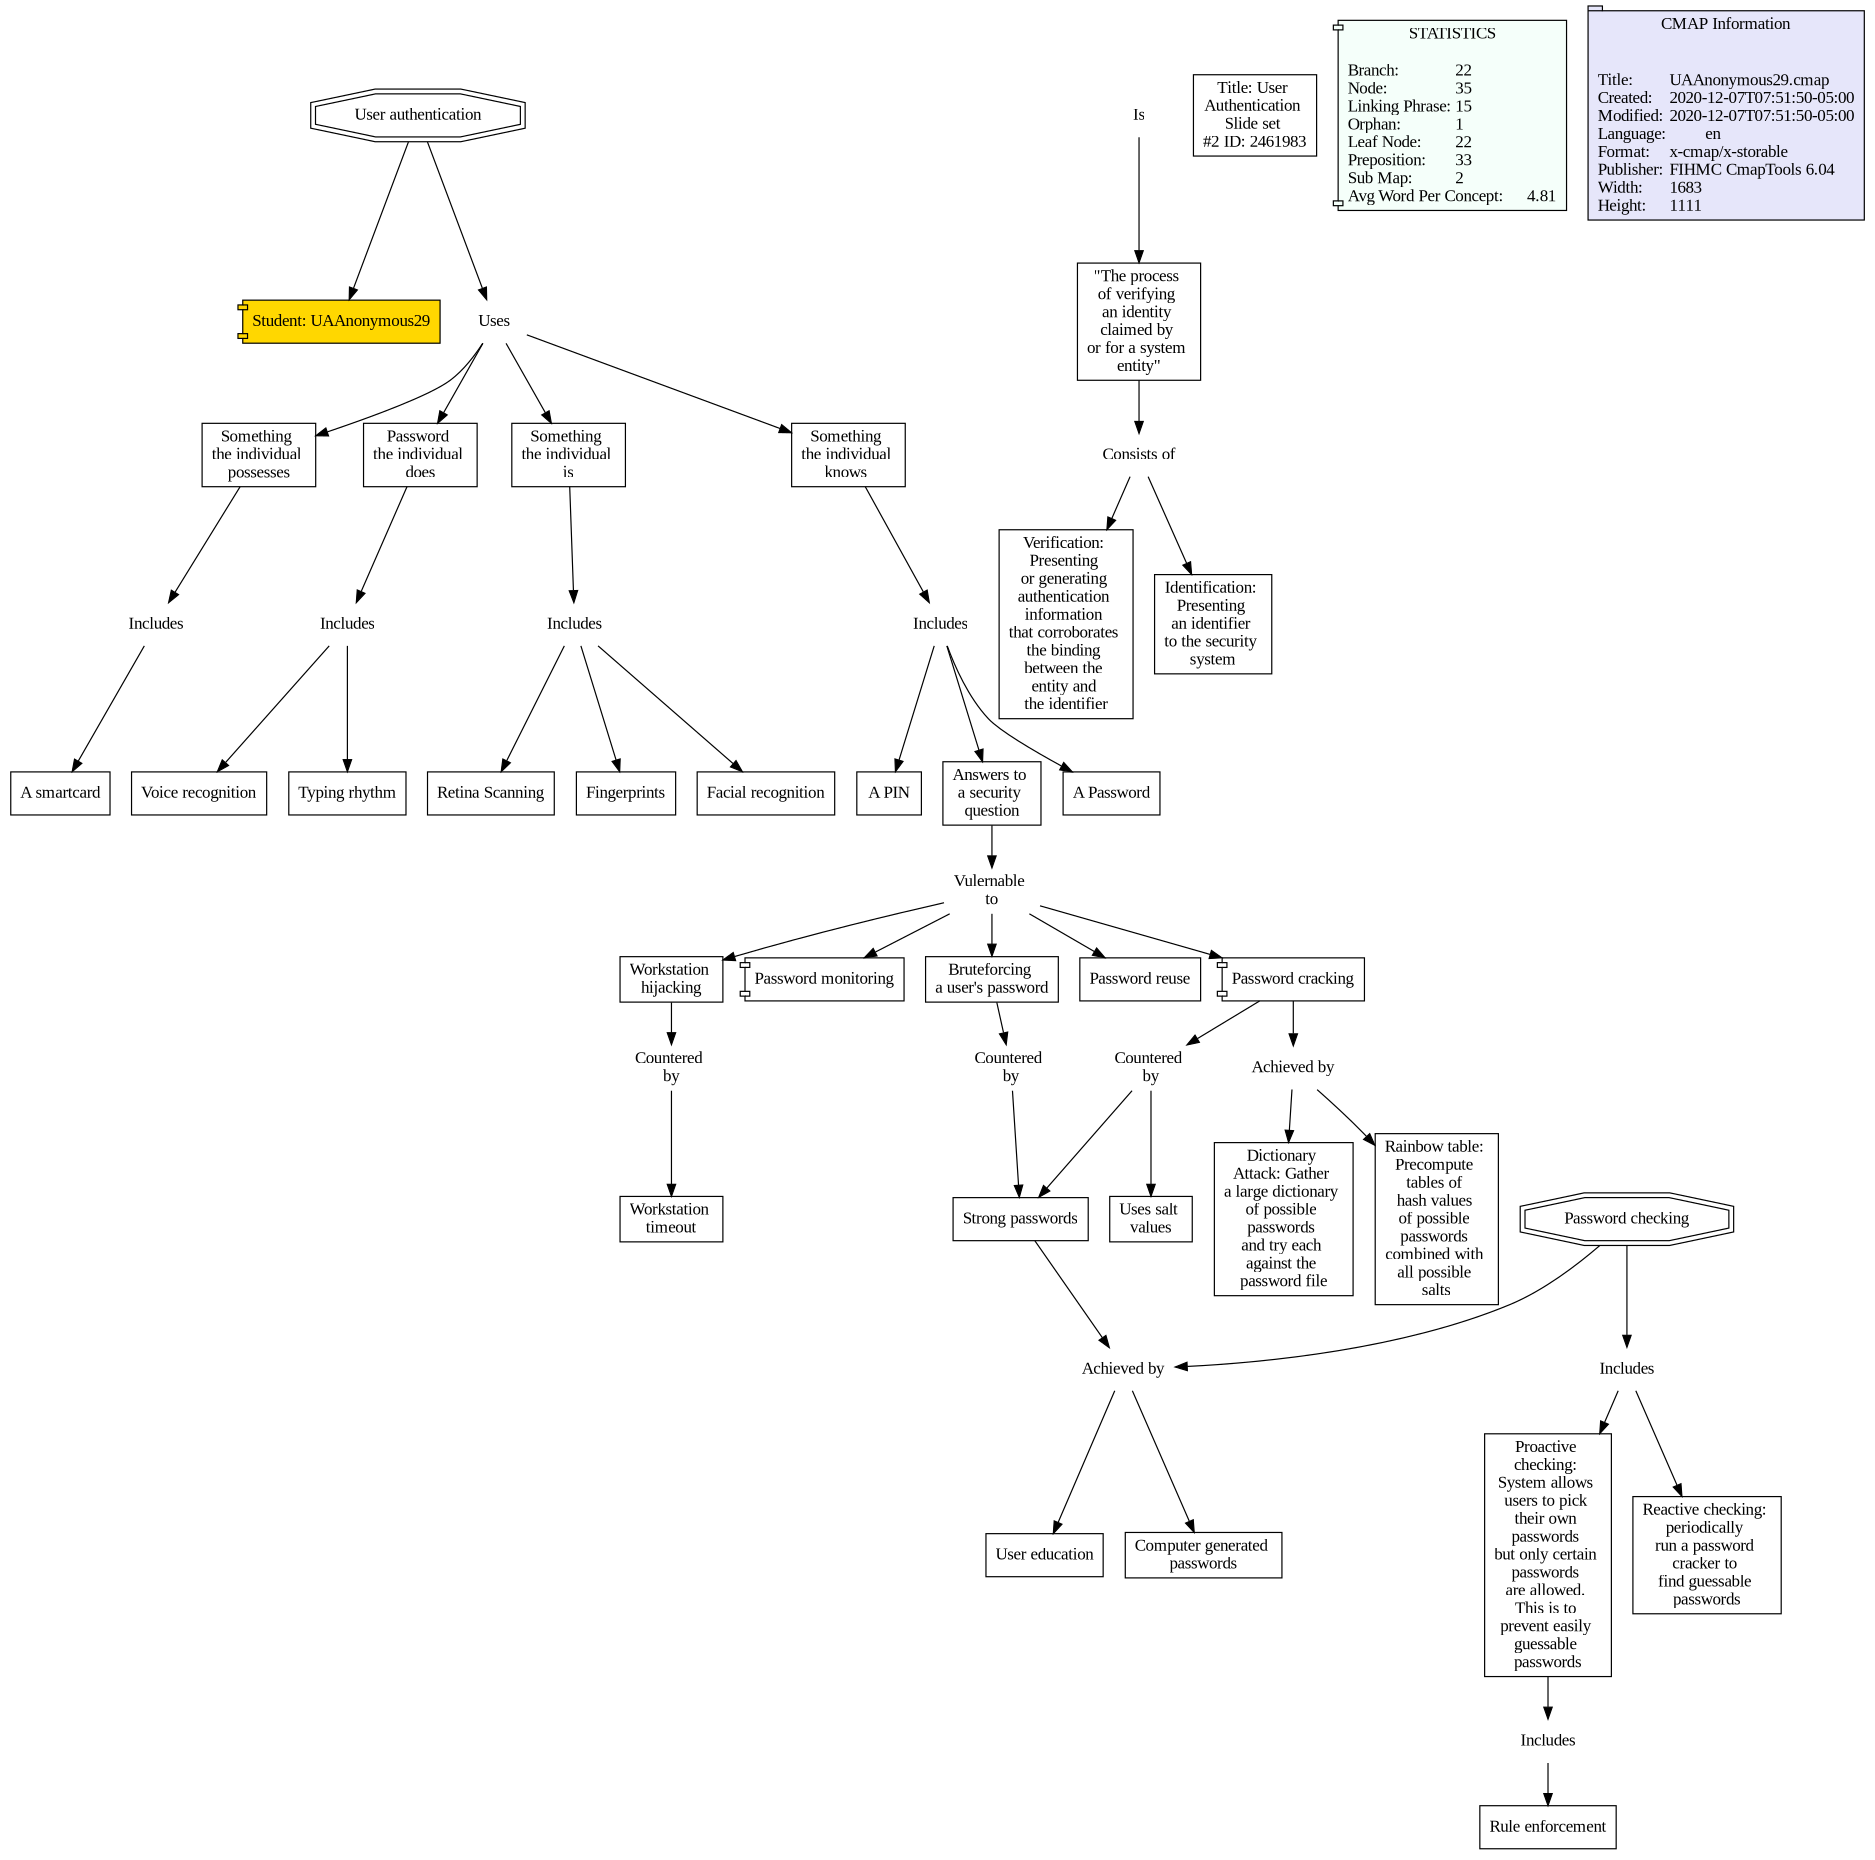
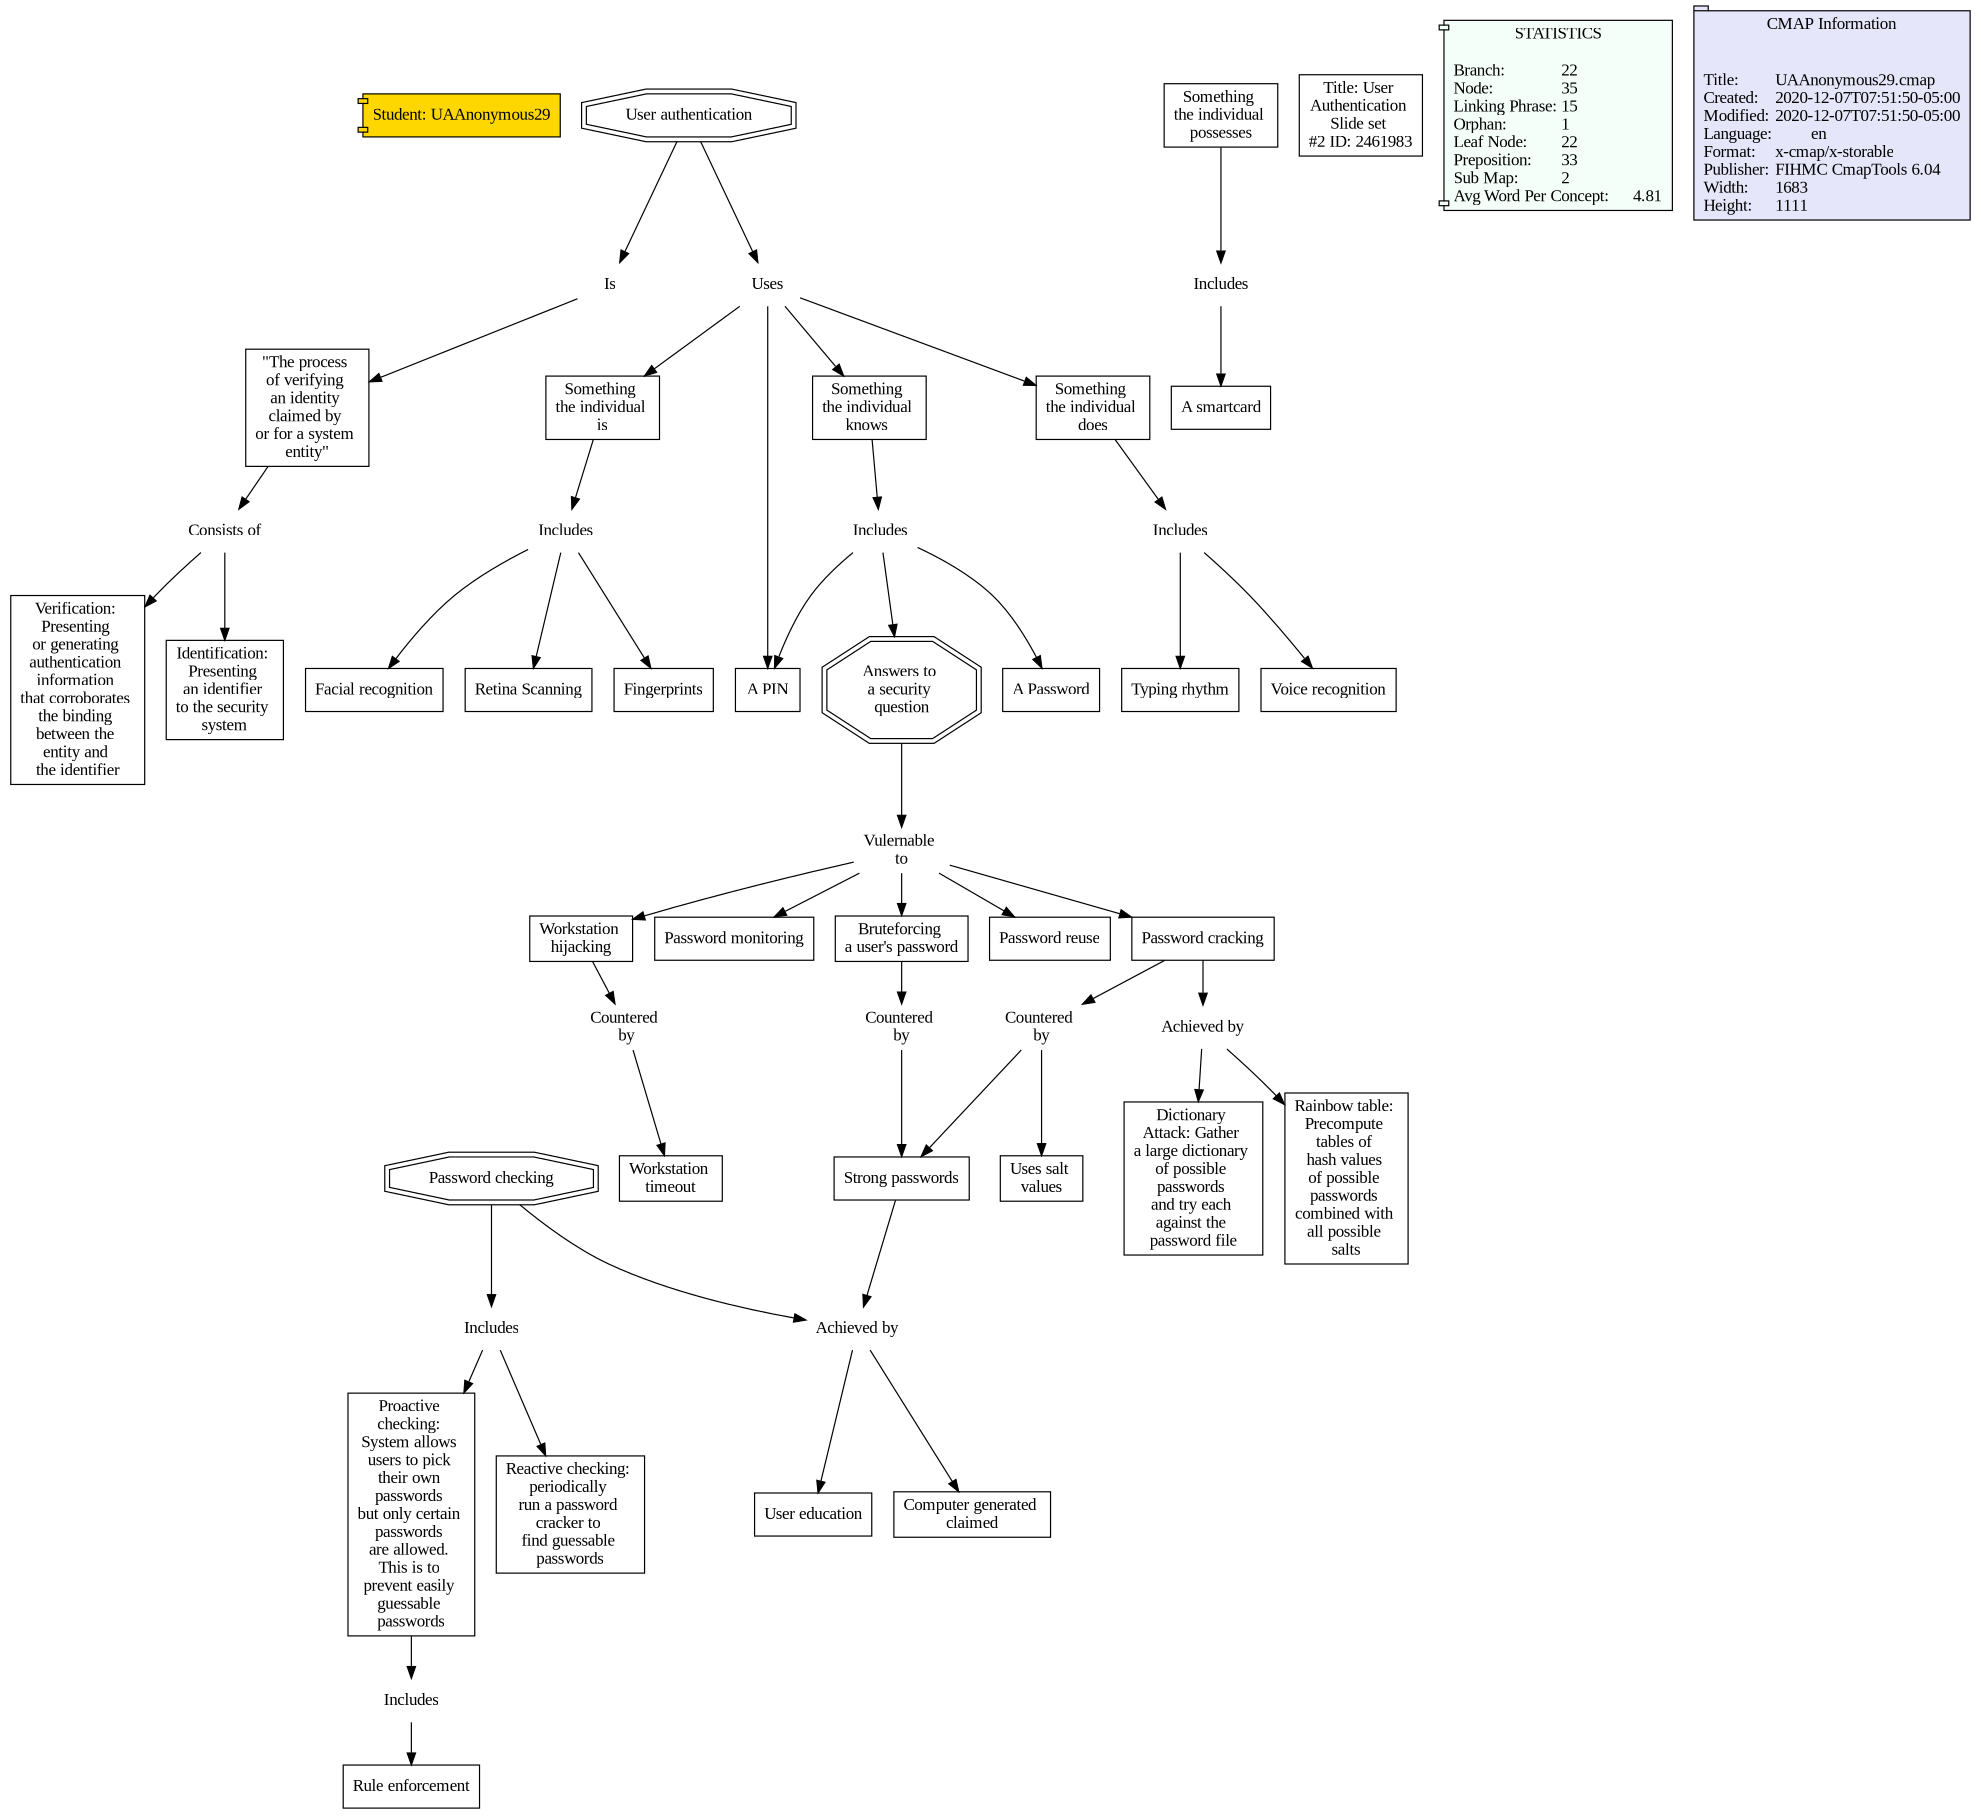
(381, 215) -> (651, 197)
(413, 400) -> (768, 481)
(420, 455) -> (1093, 408)
(992, 793) -> (902, 690)
(825, 979) -> (734, 939)
(1293, 979) -> (1203, 939)
(1204, 1555) -> (972, 1515)
